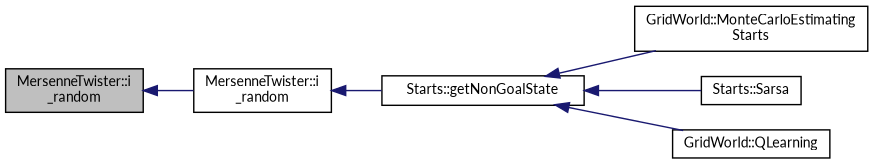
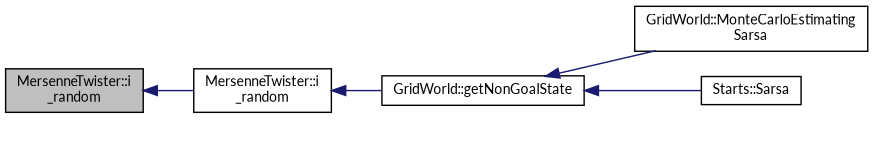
(751, 29) -> (751, 29)
(483, 91) -> (483, 91)
(751, 144) -> none
